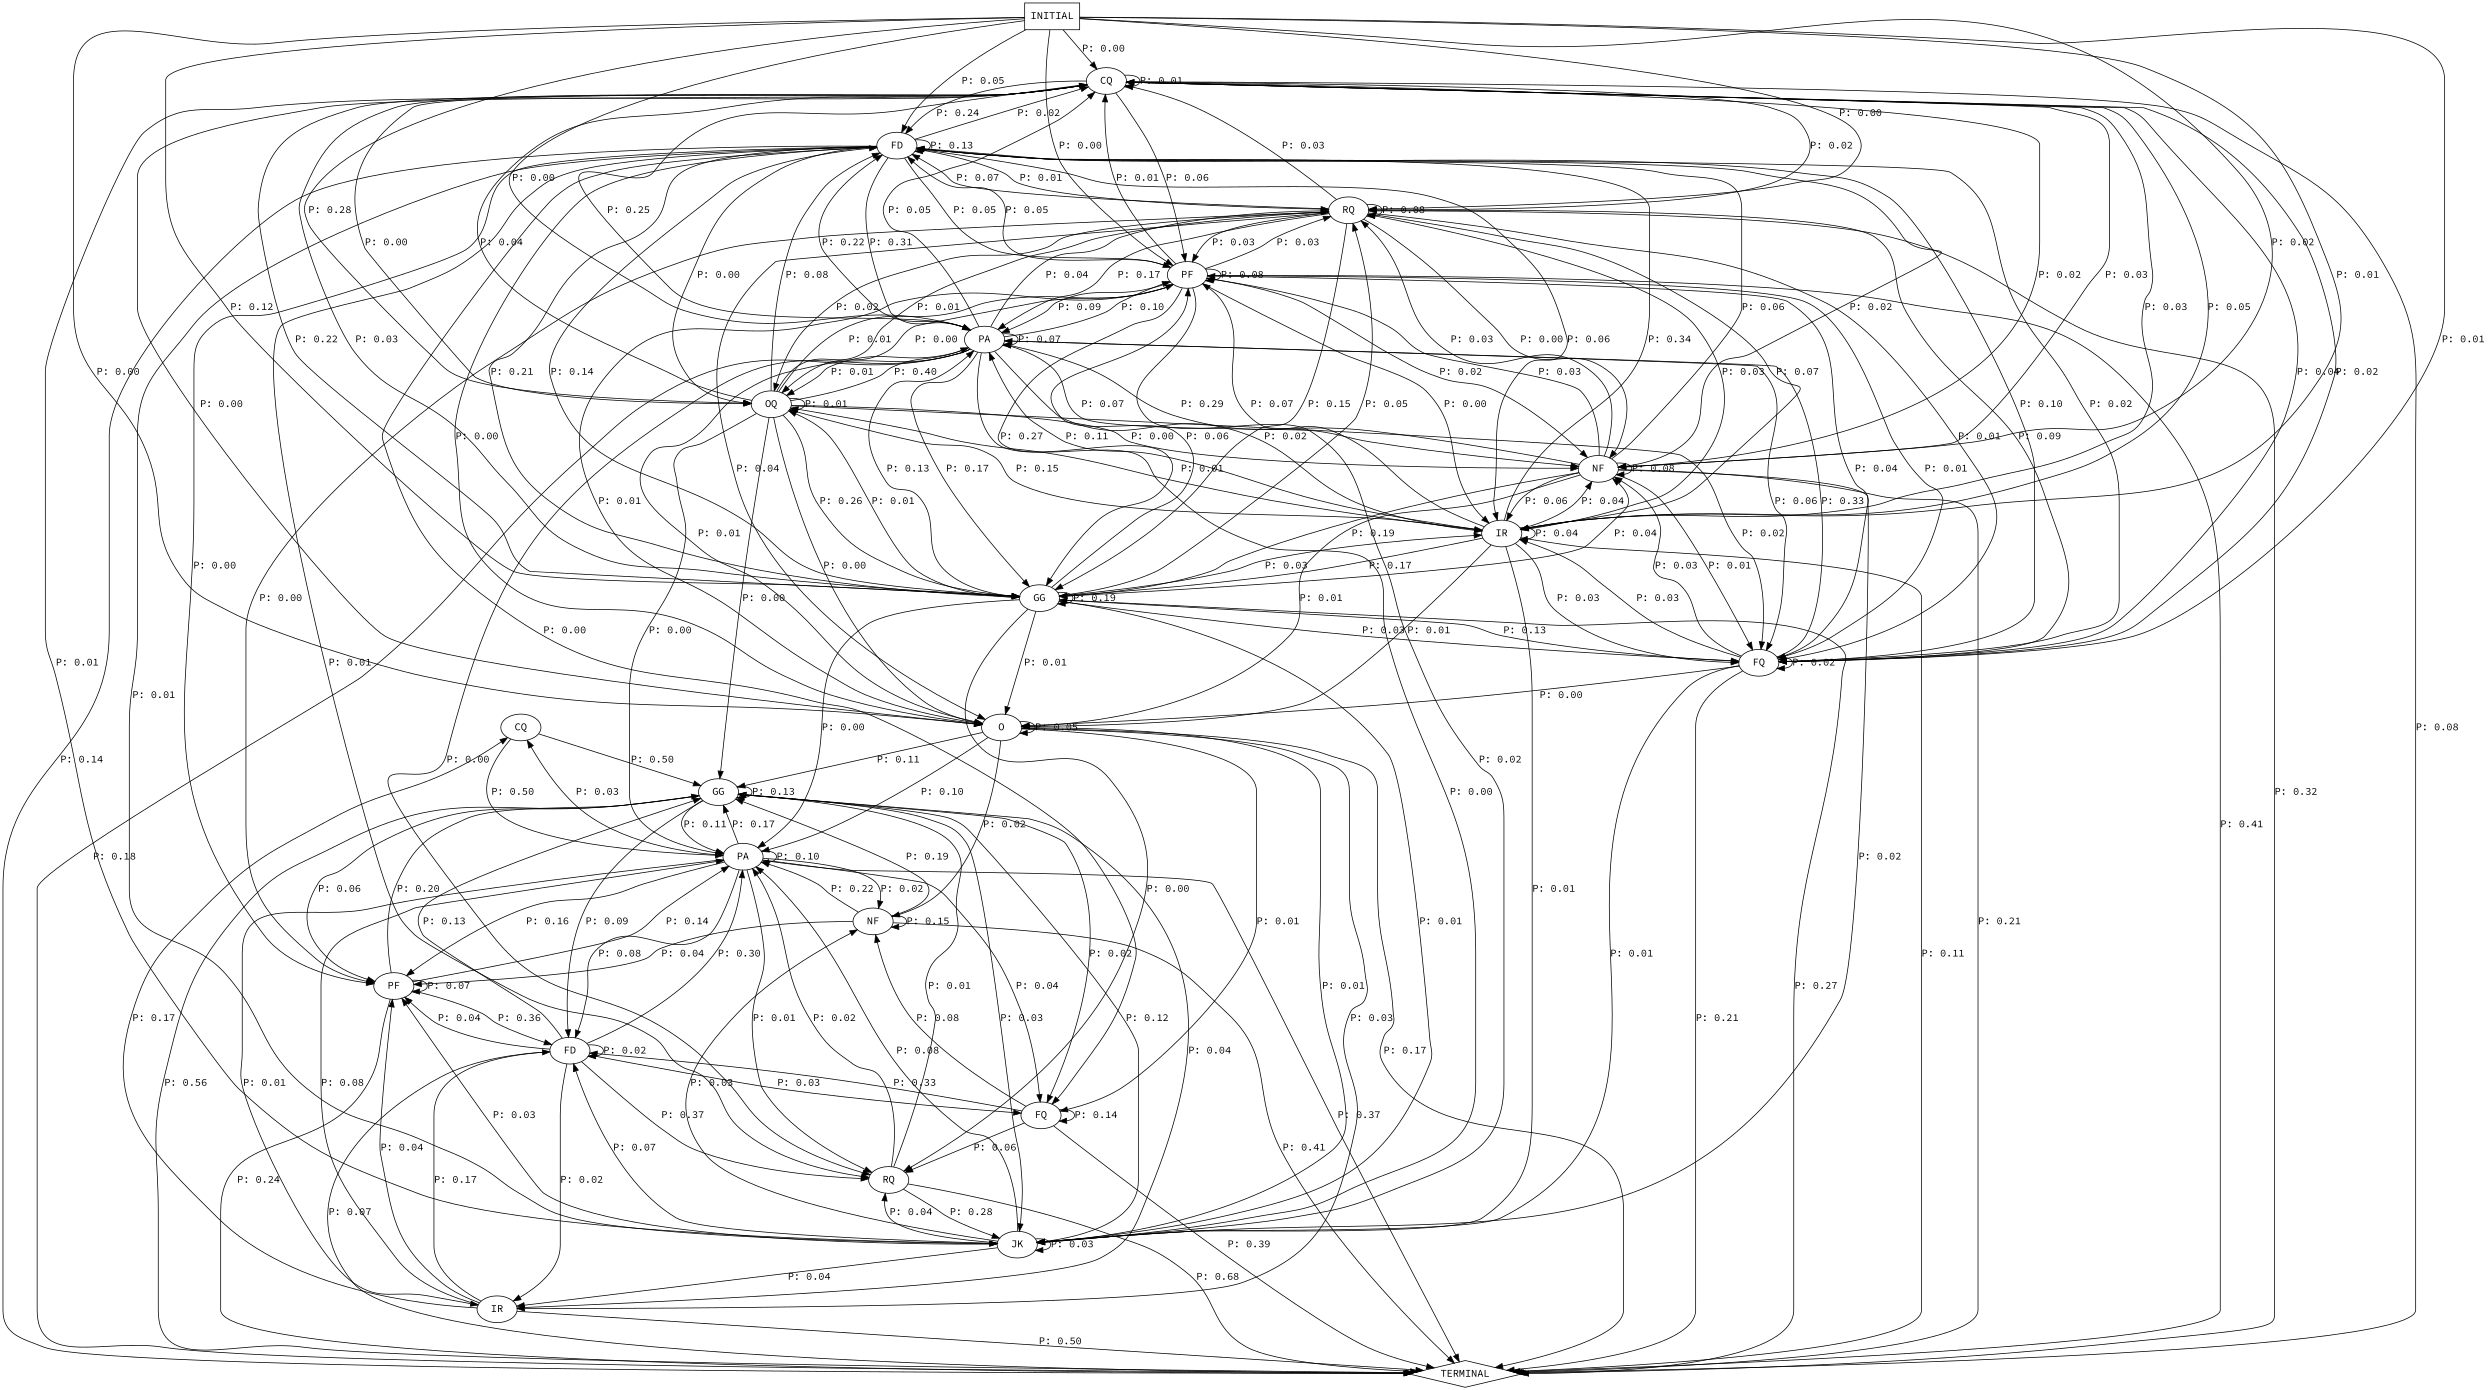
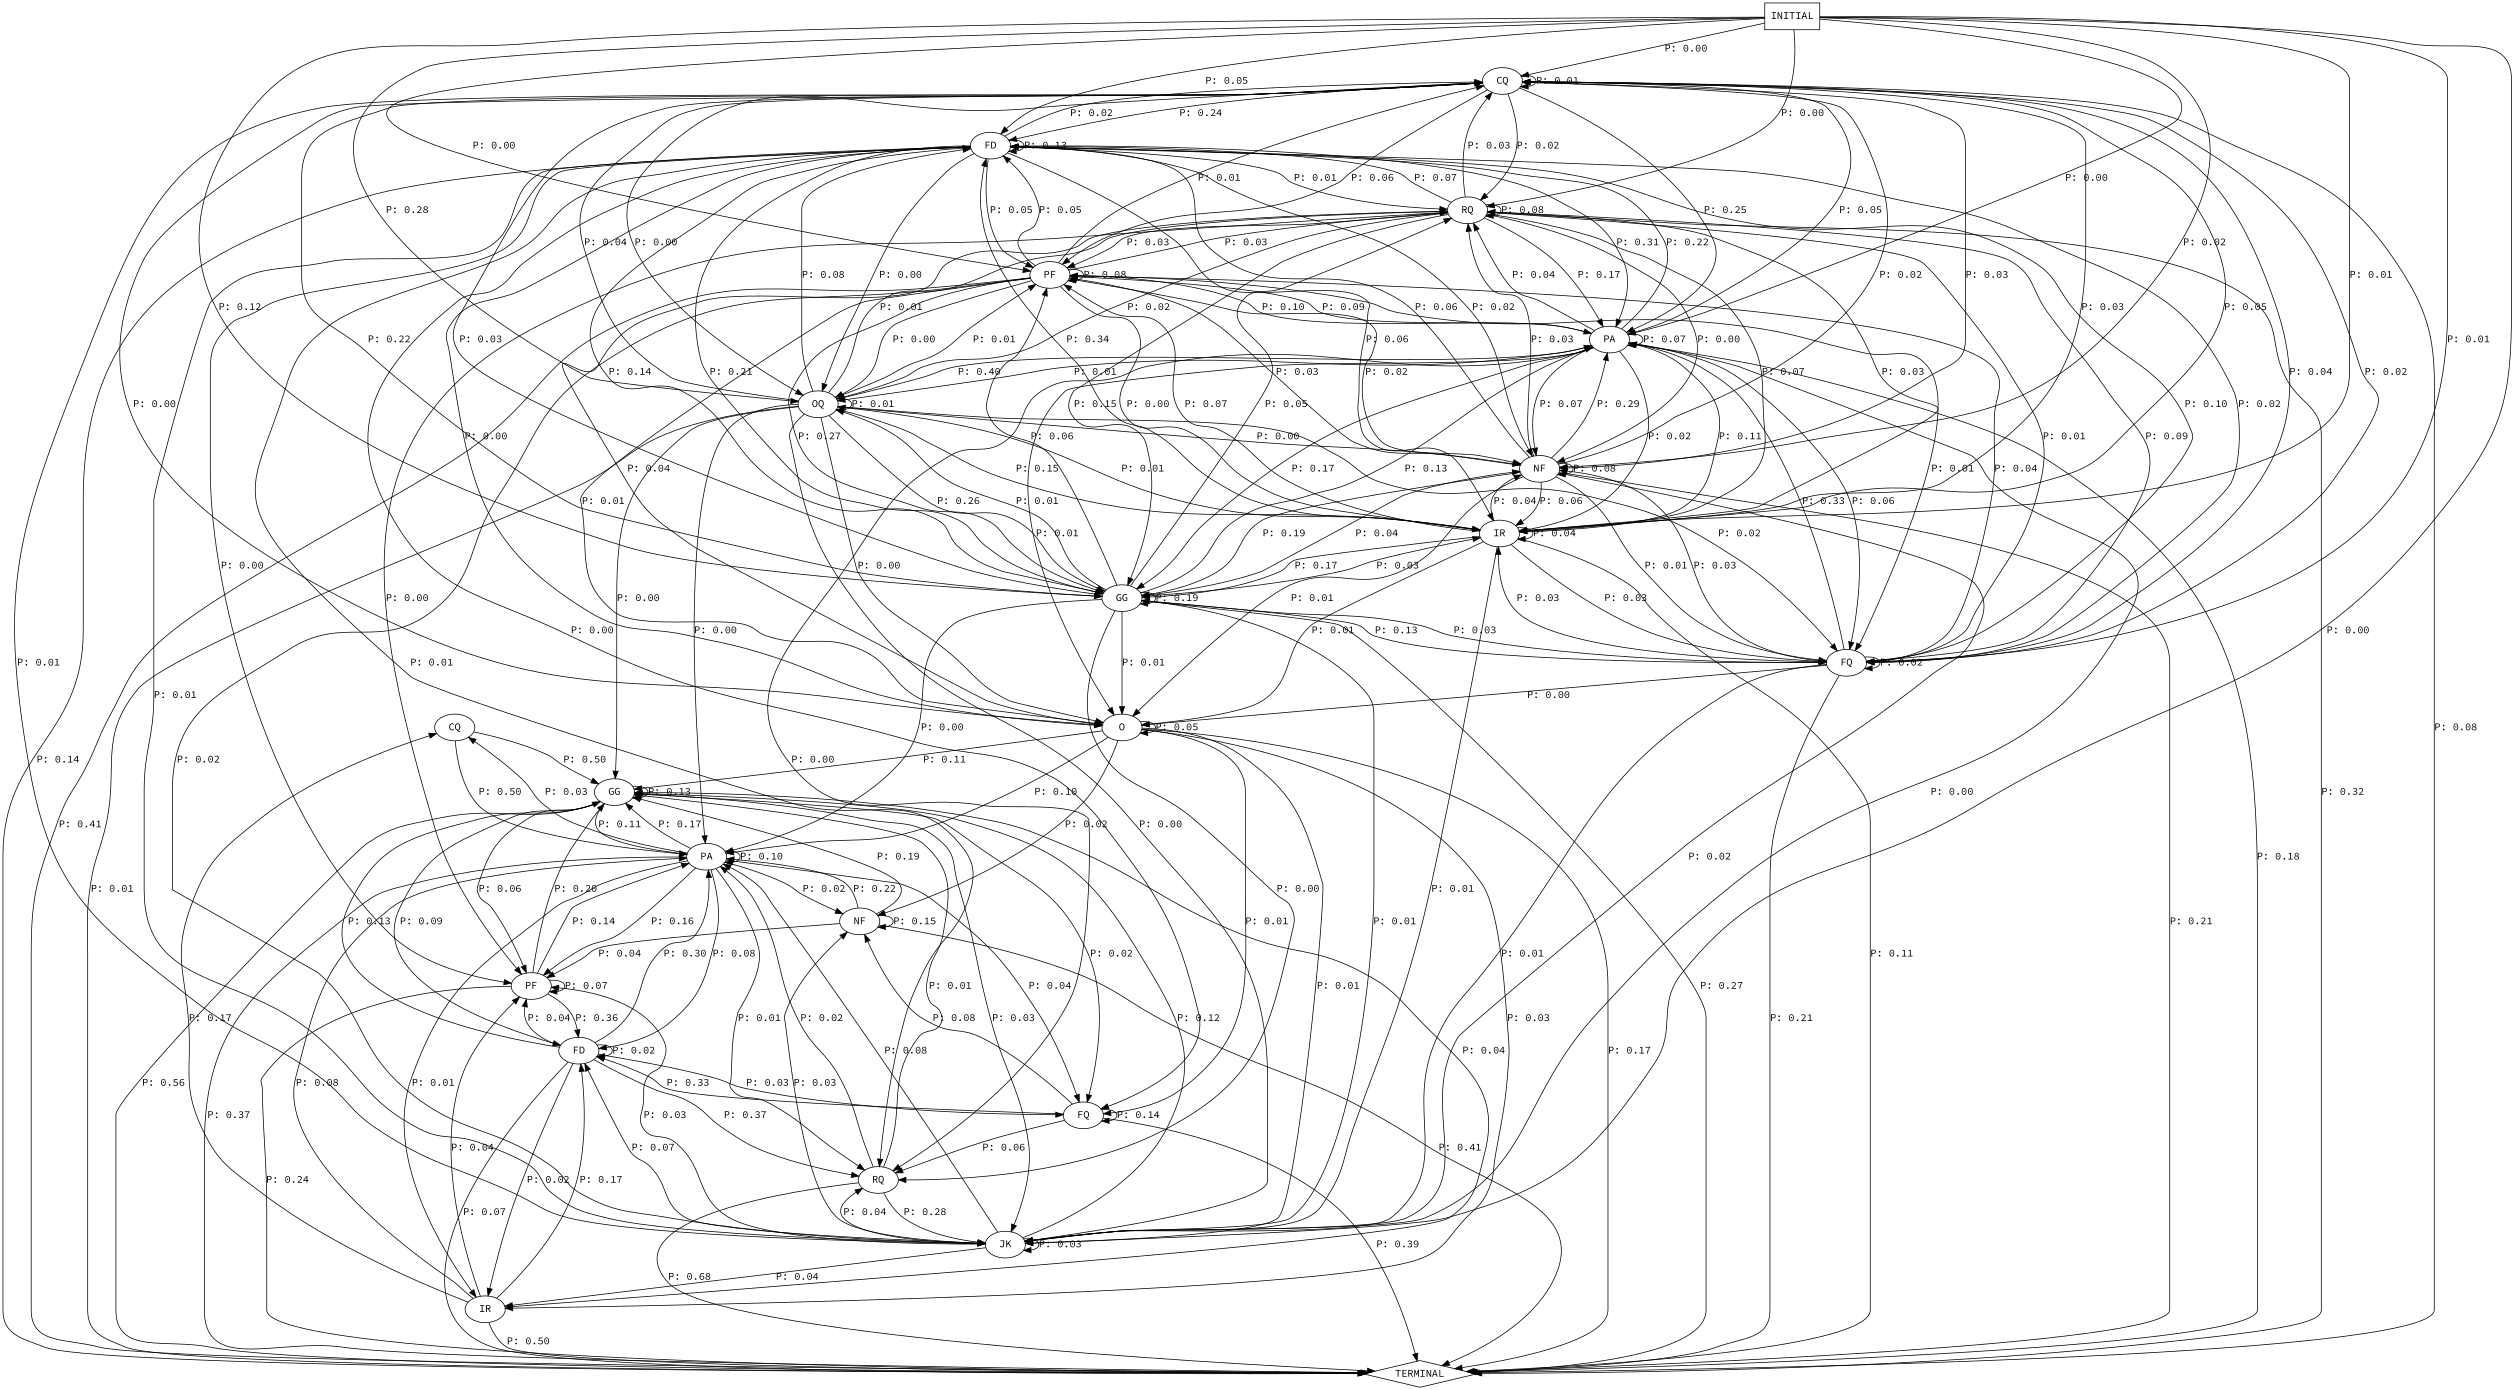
(74, 260) -> (2245, 675)
none -> (1160, 853)
none -> (88, 1279)
